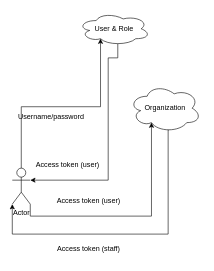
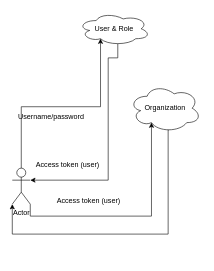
(89, 249) -> none
